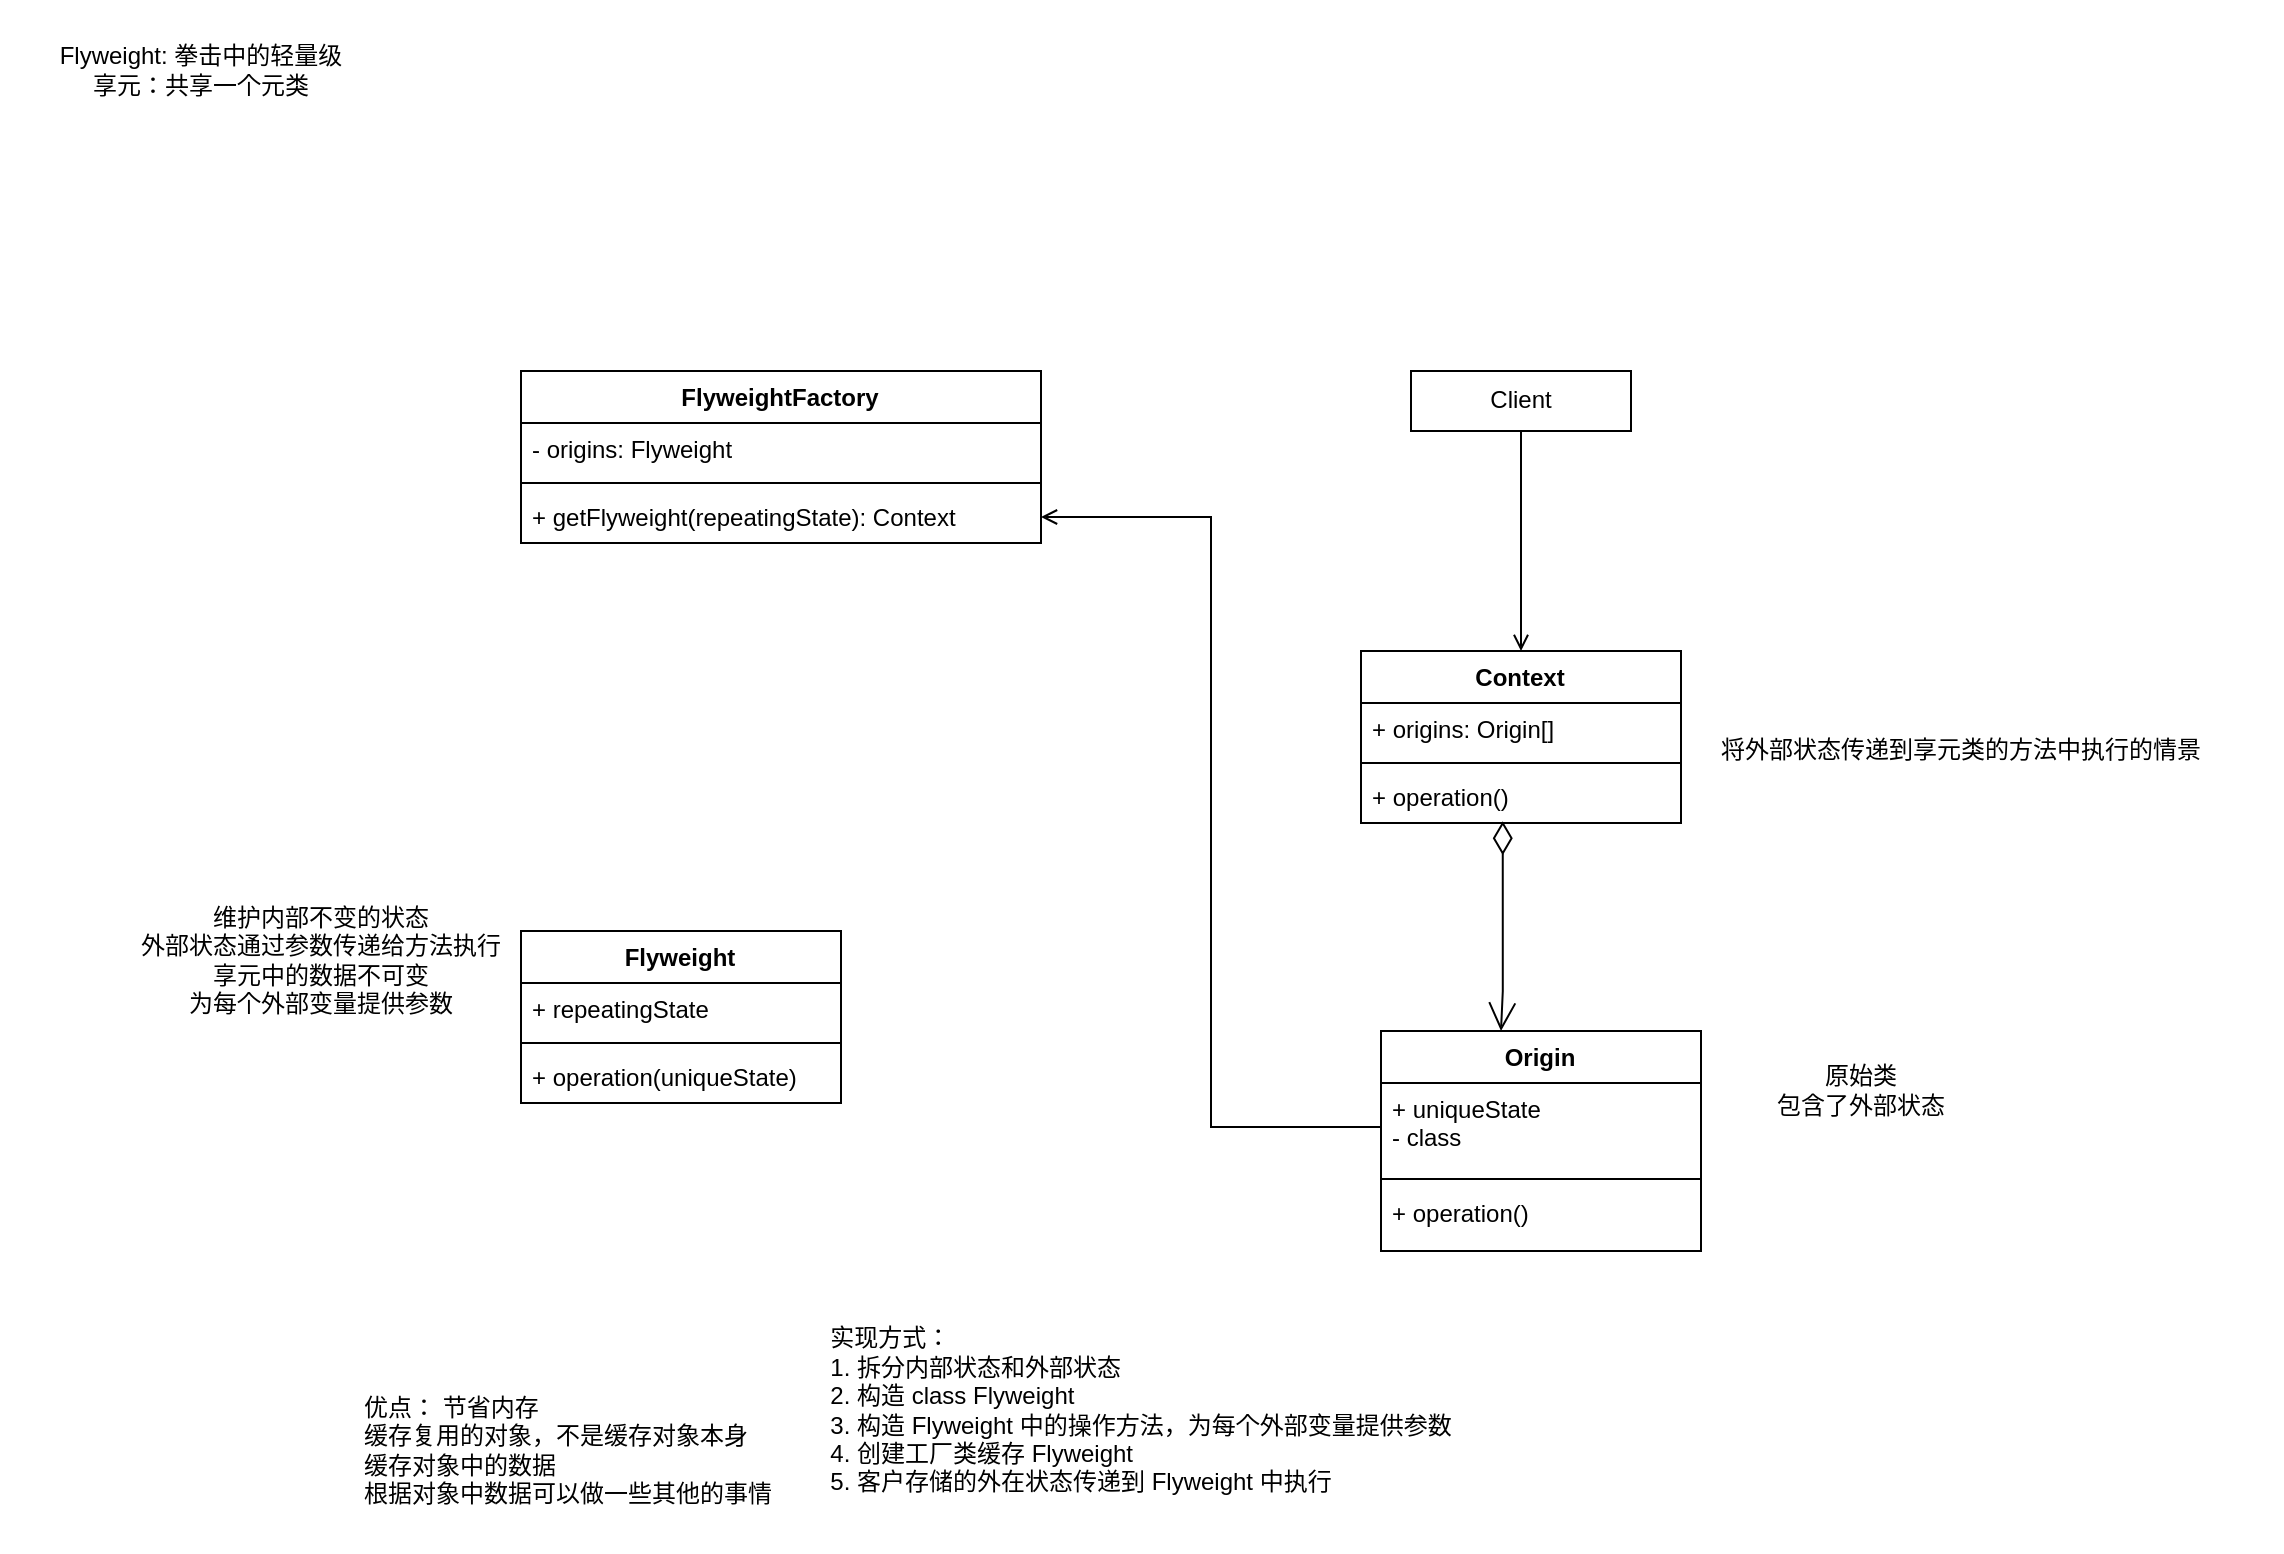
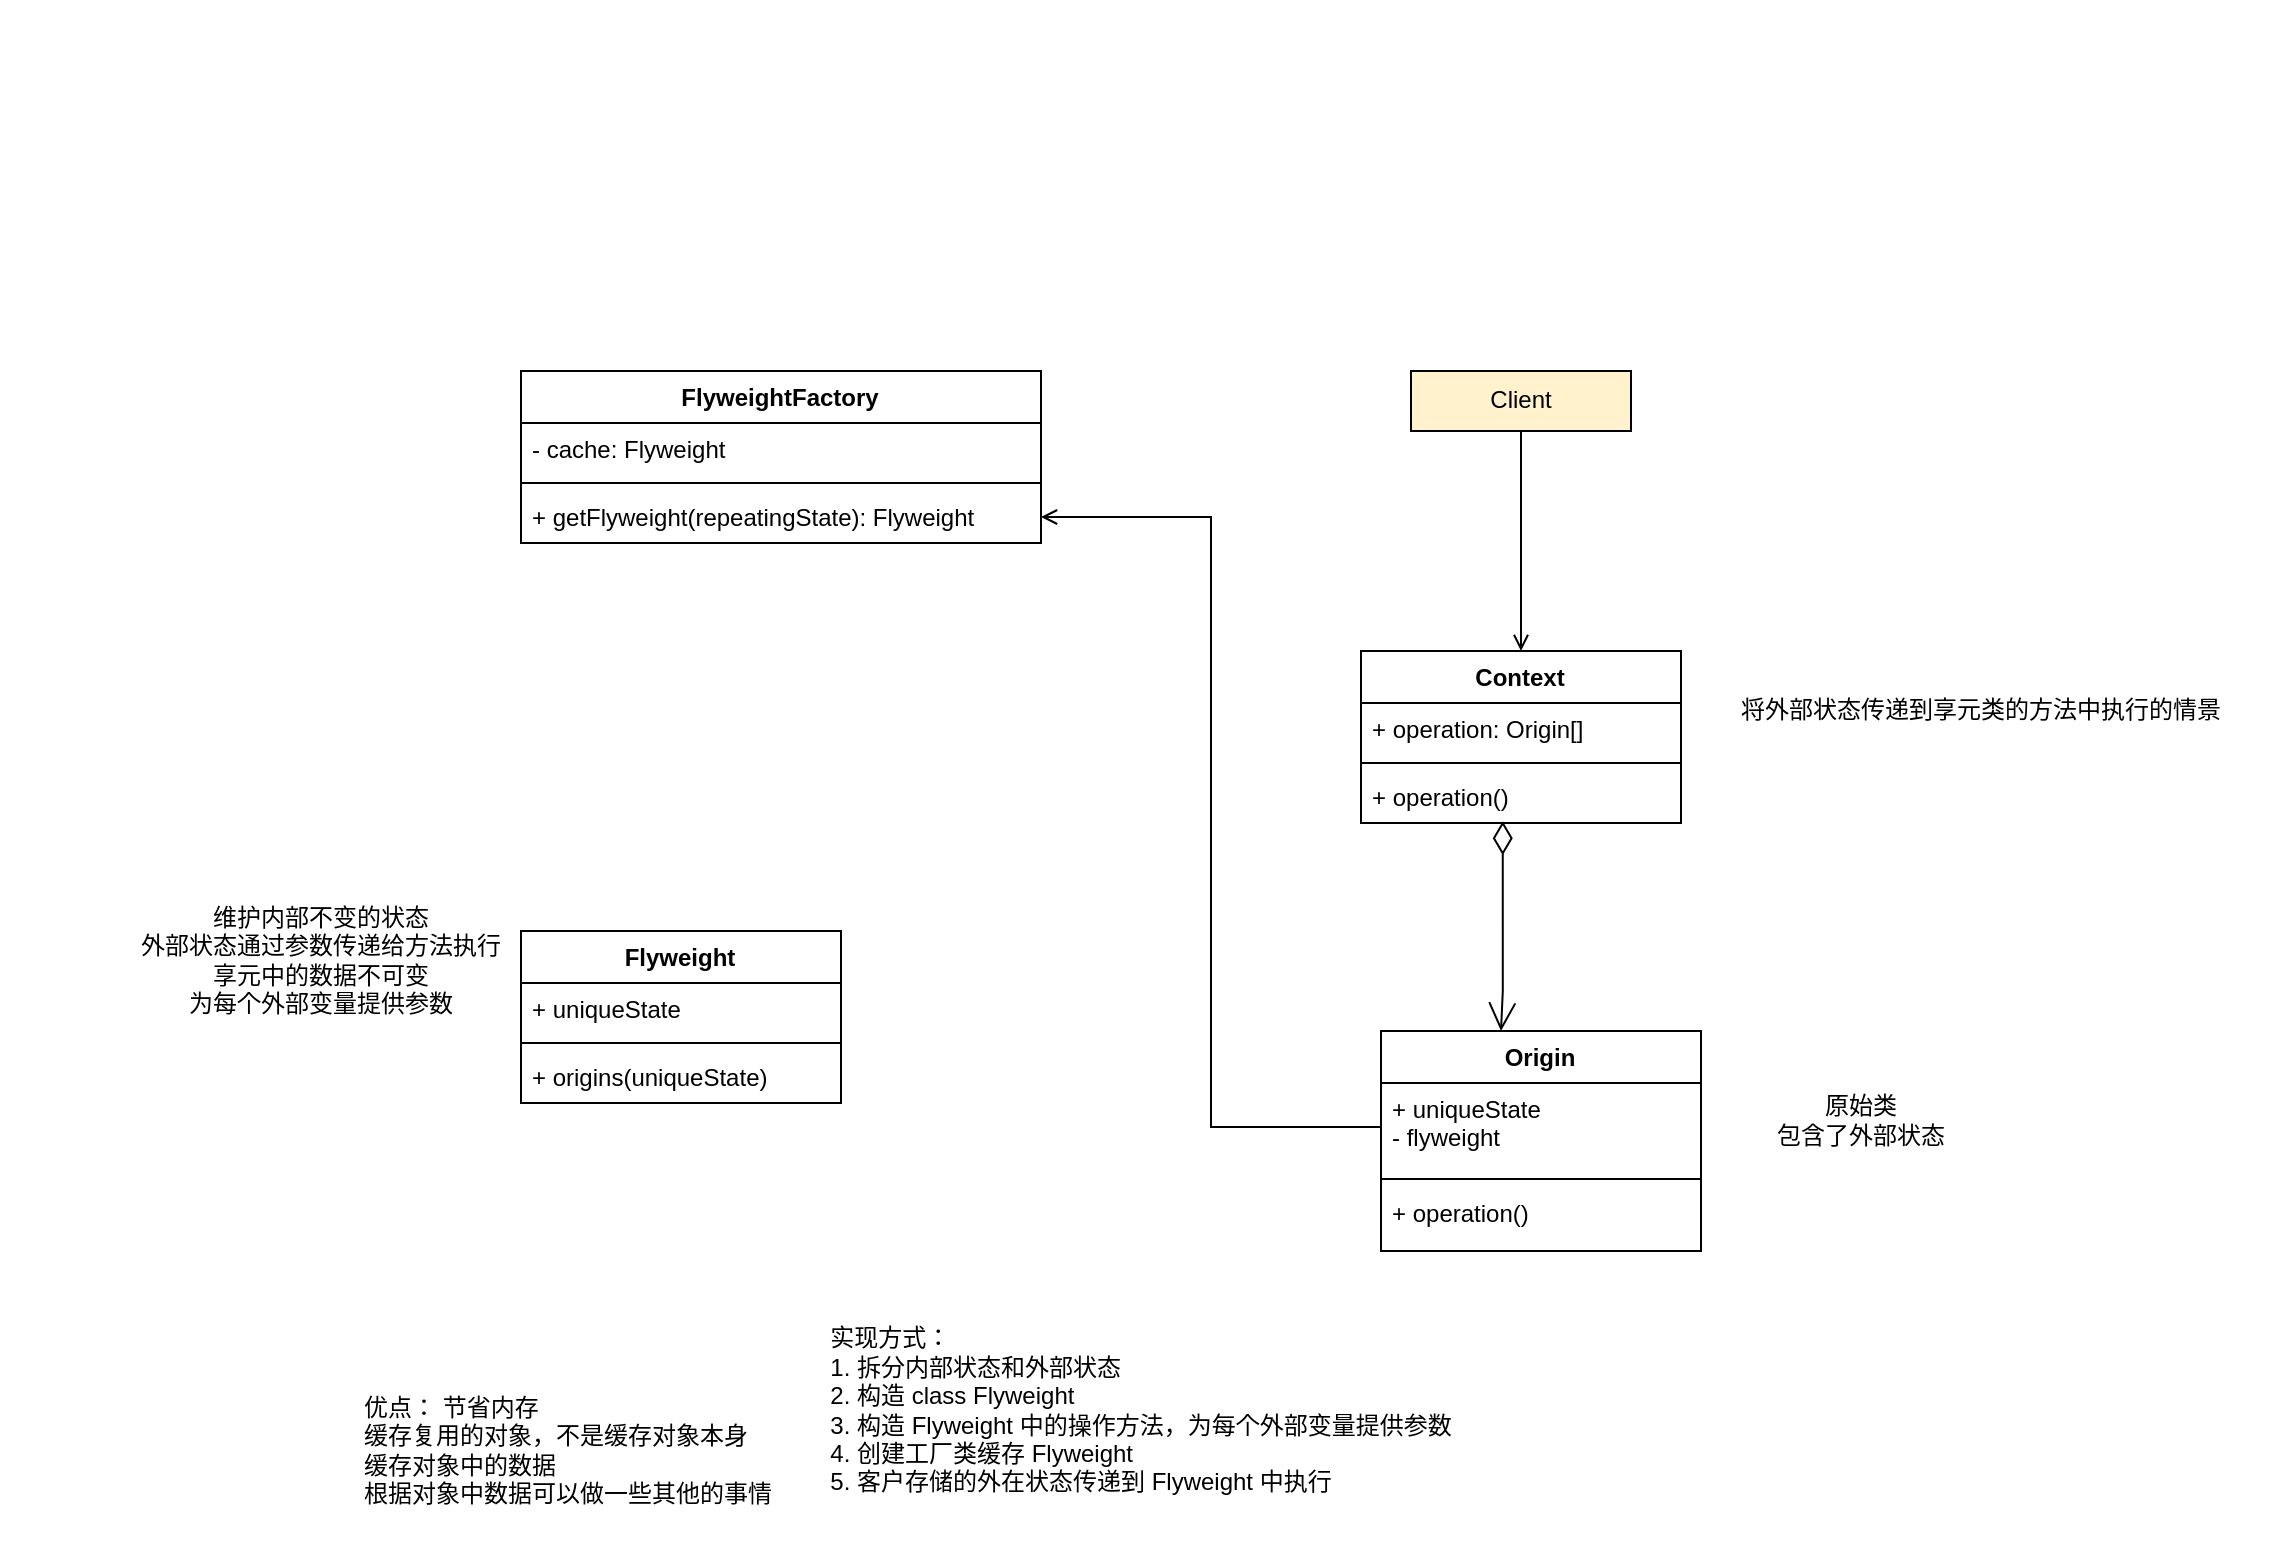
(201, 71) -> none
(1521, 401) -> (1521, 401)
(645, 450) -> (637, 450)
(775, 518) -> (783, 518)
(1478, 730) -> (1494, 730)
(1961, 751) -> (1981, 711)
(633, 1010) -> (613, 1010)
(684, 1078) -> (667, 1078)
(1861, 1091) -> (1861, 1121)
(1473, 1110) -> (1473, 1110)
